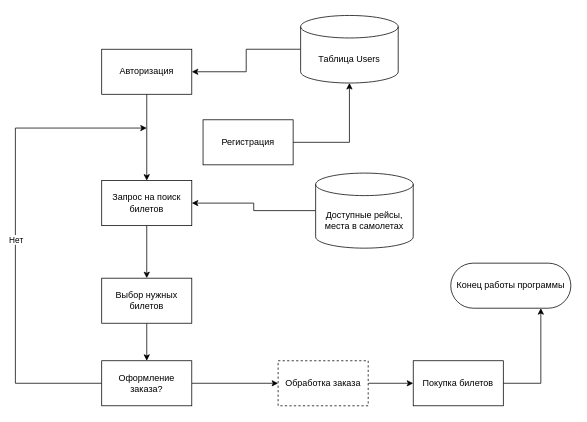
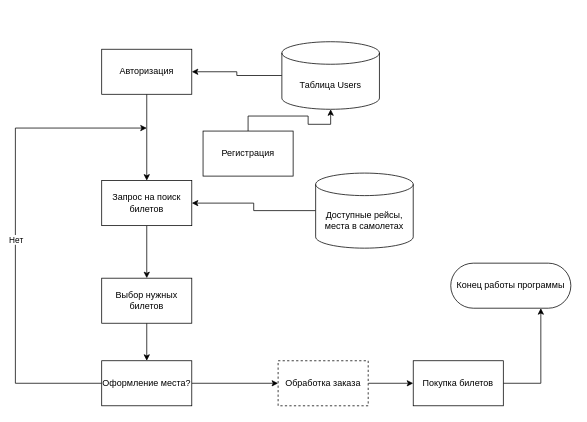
(349, 49) -> (330, 75)
(248, 142) -> (248, 153)
(147, 383) -> (147, 383)
